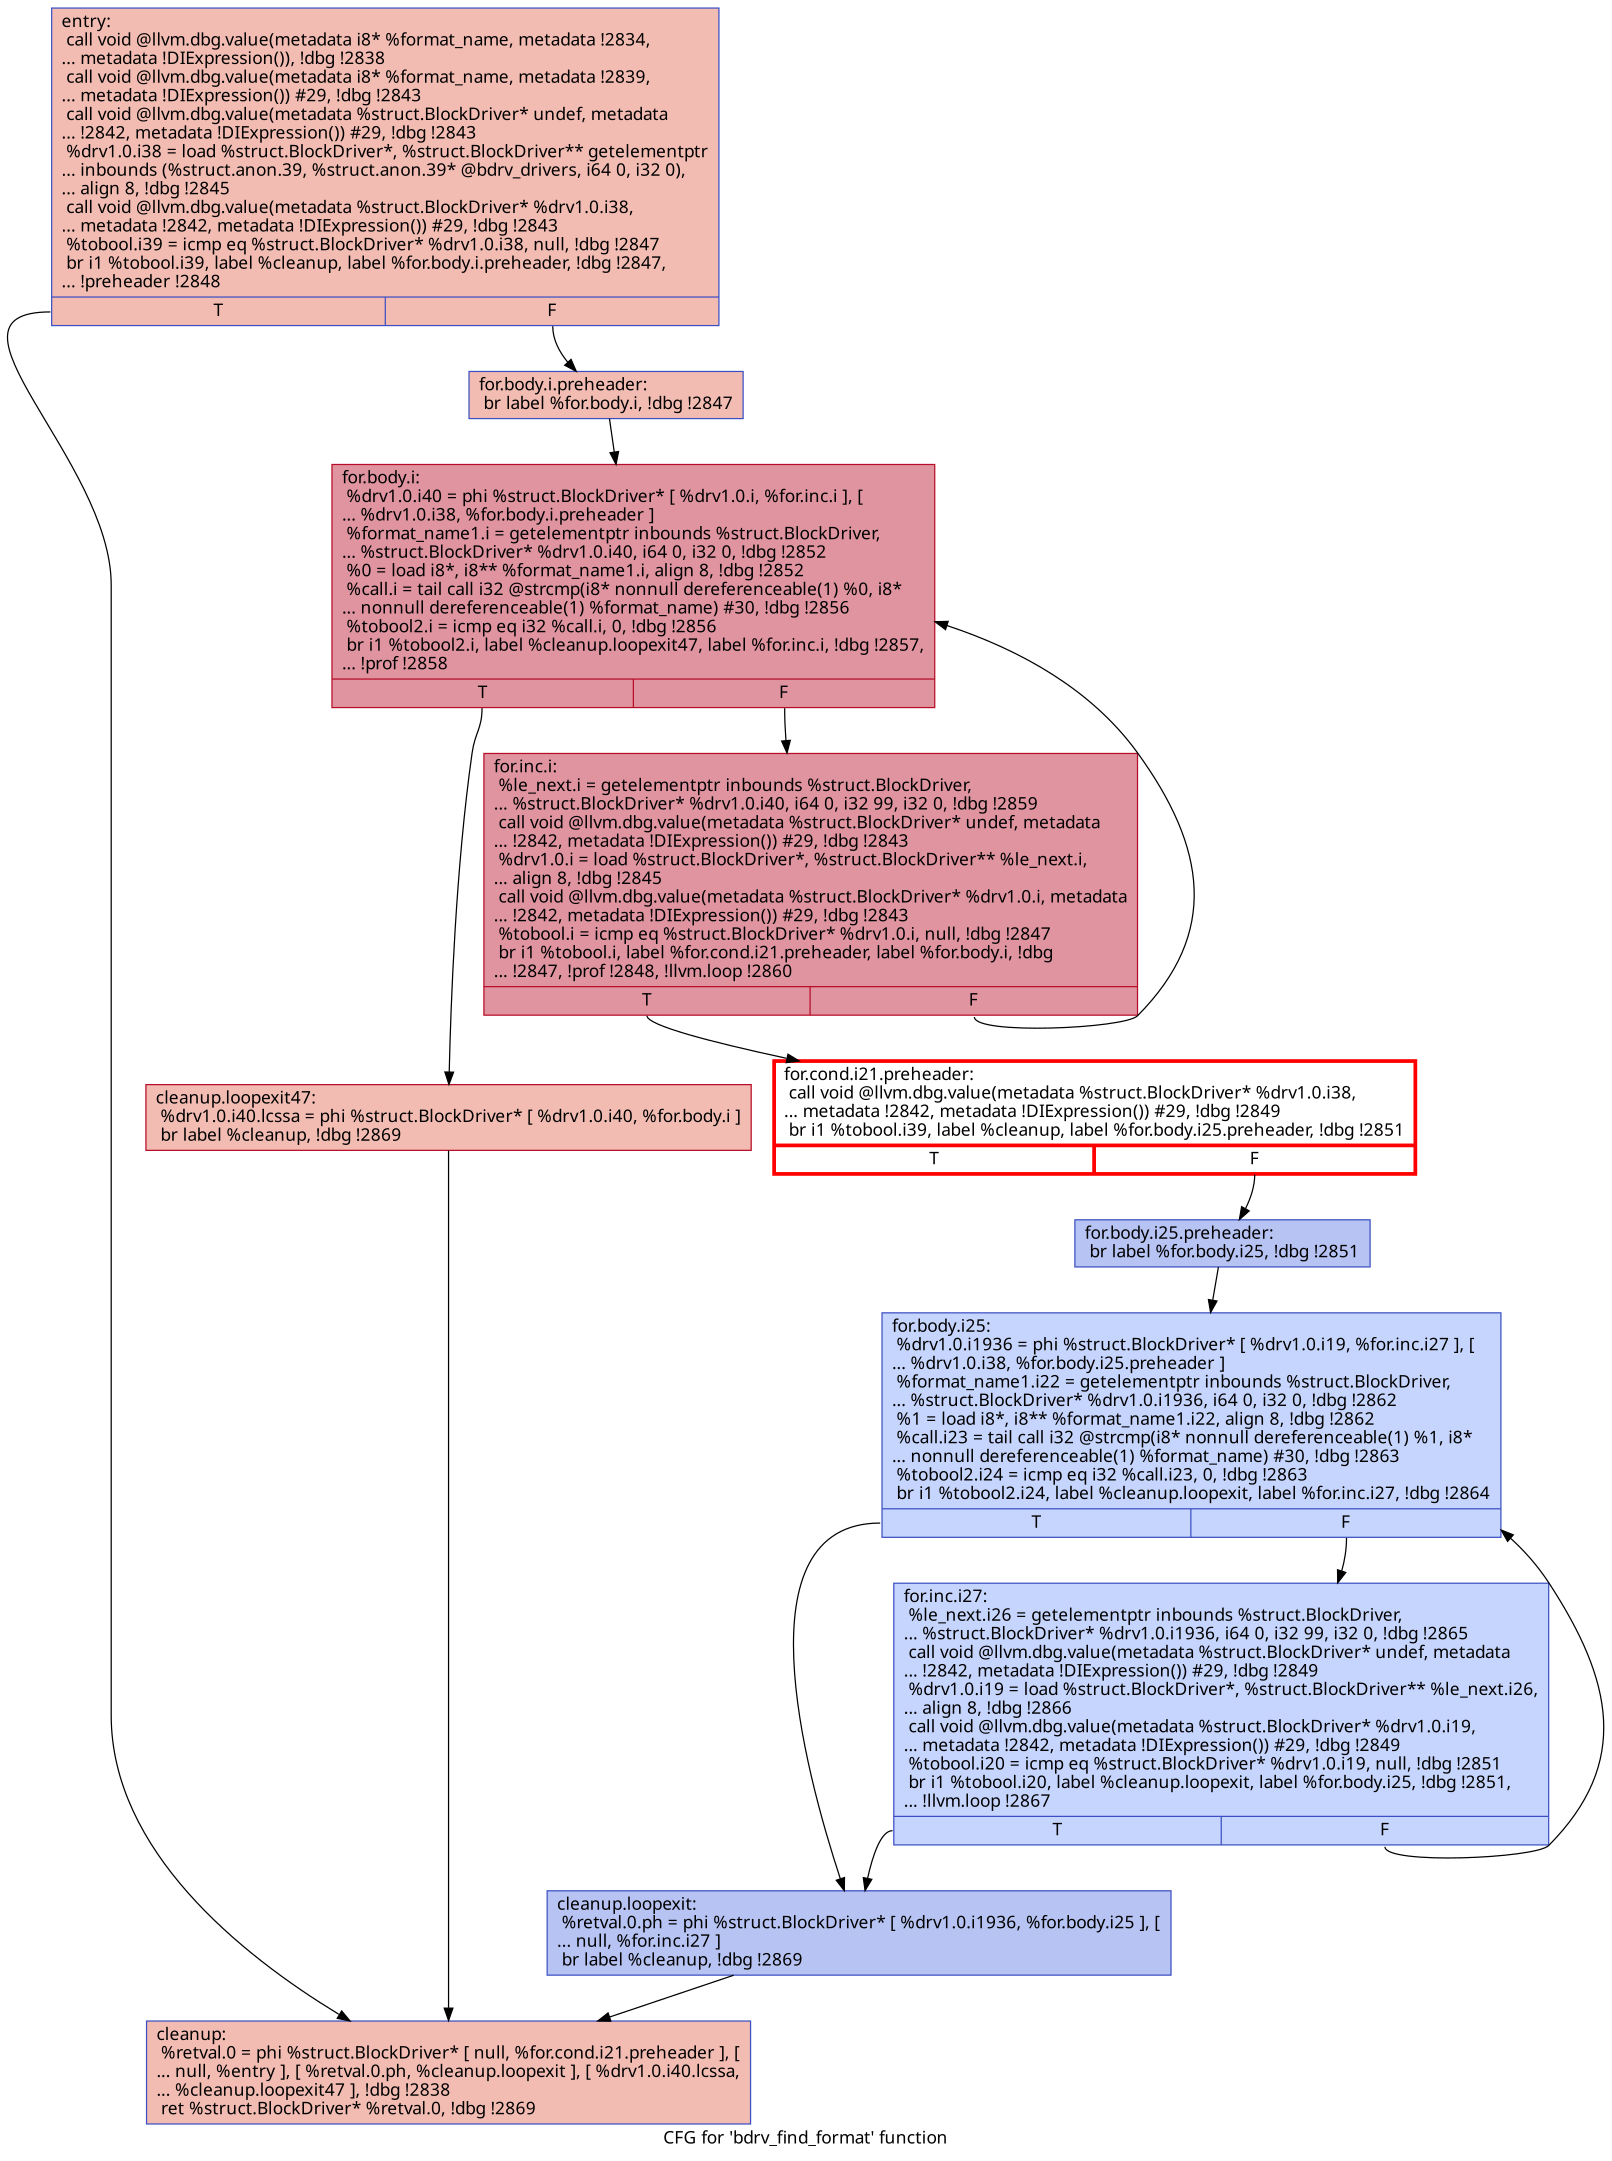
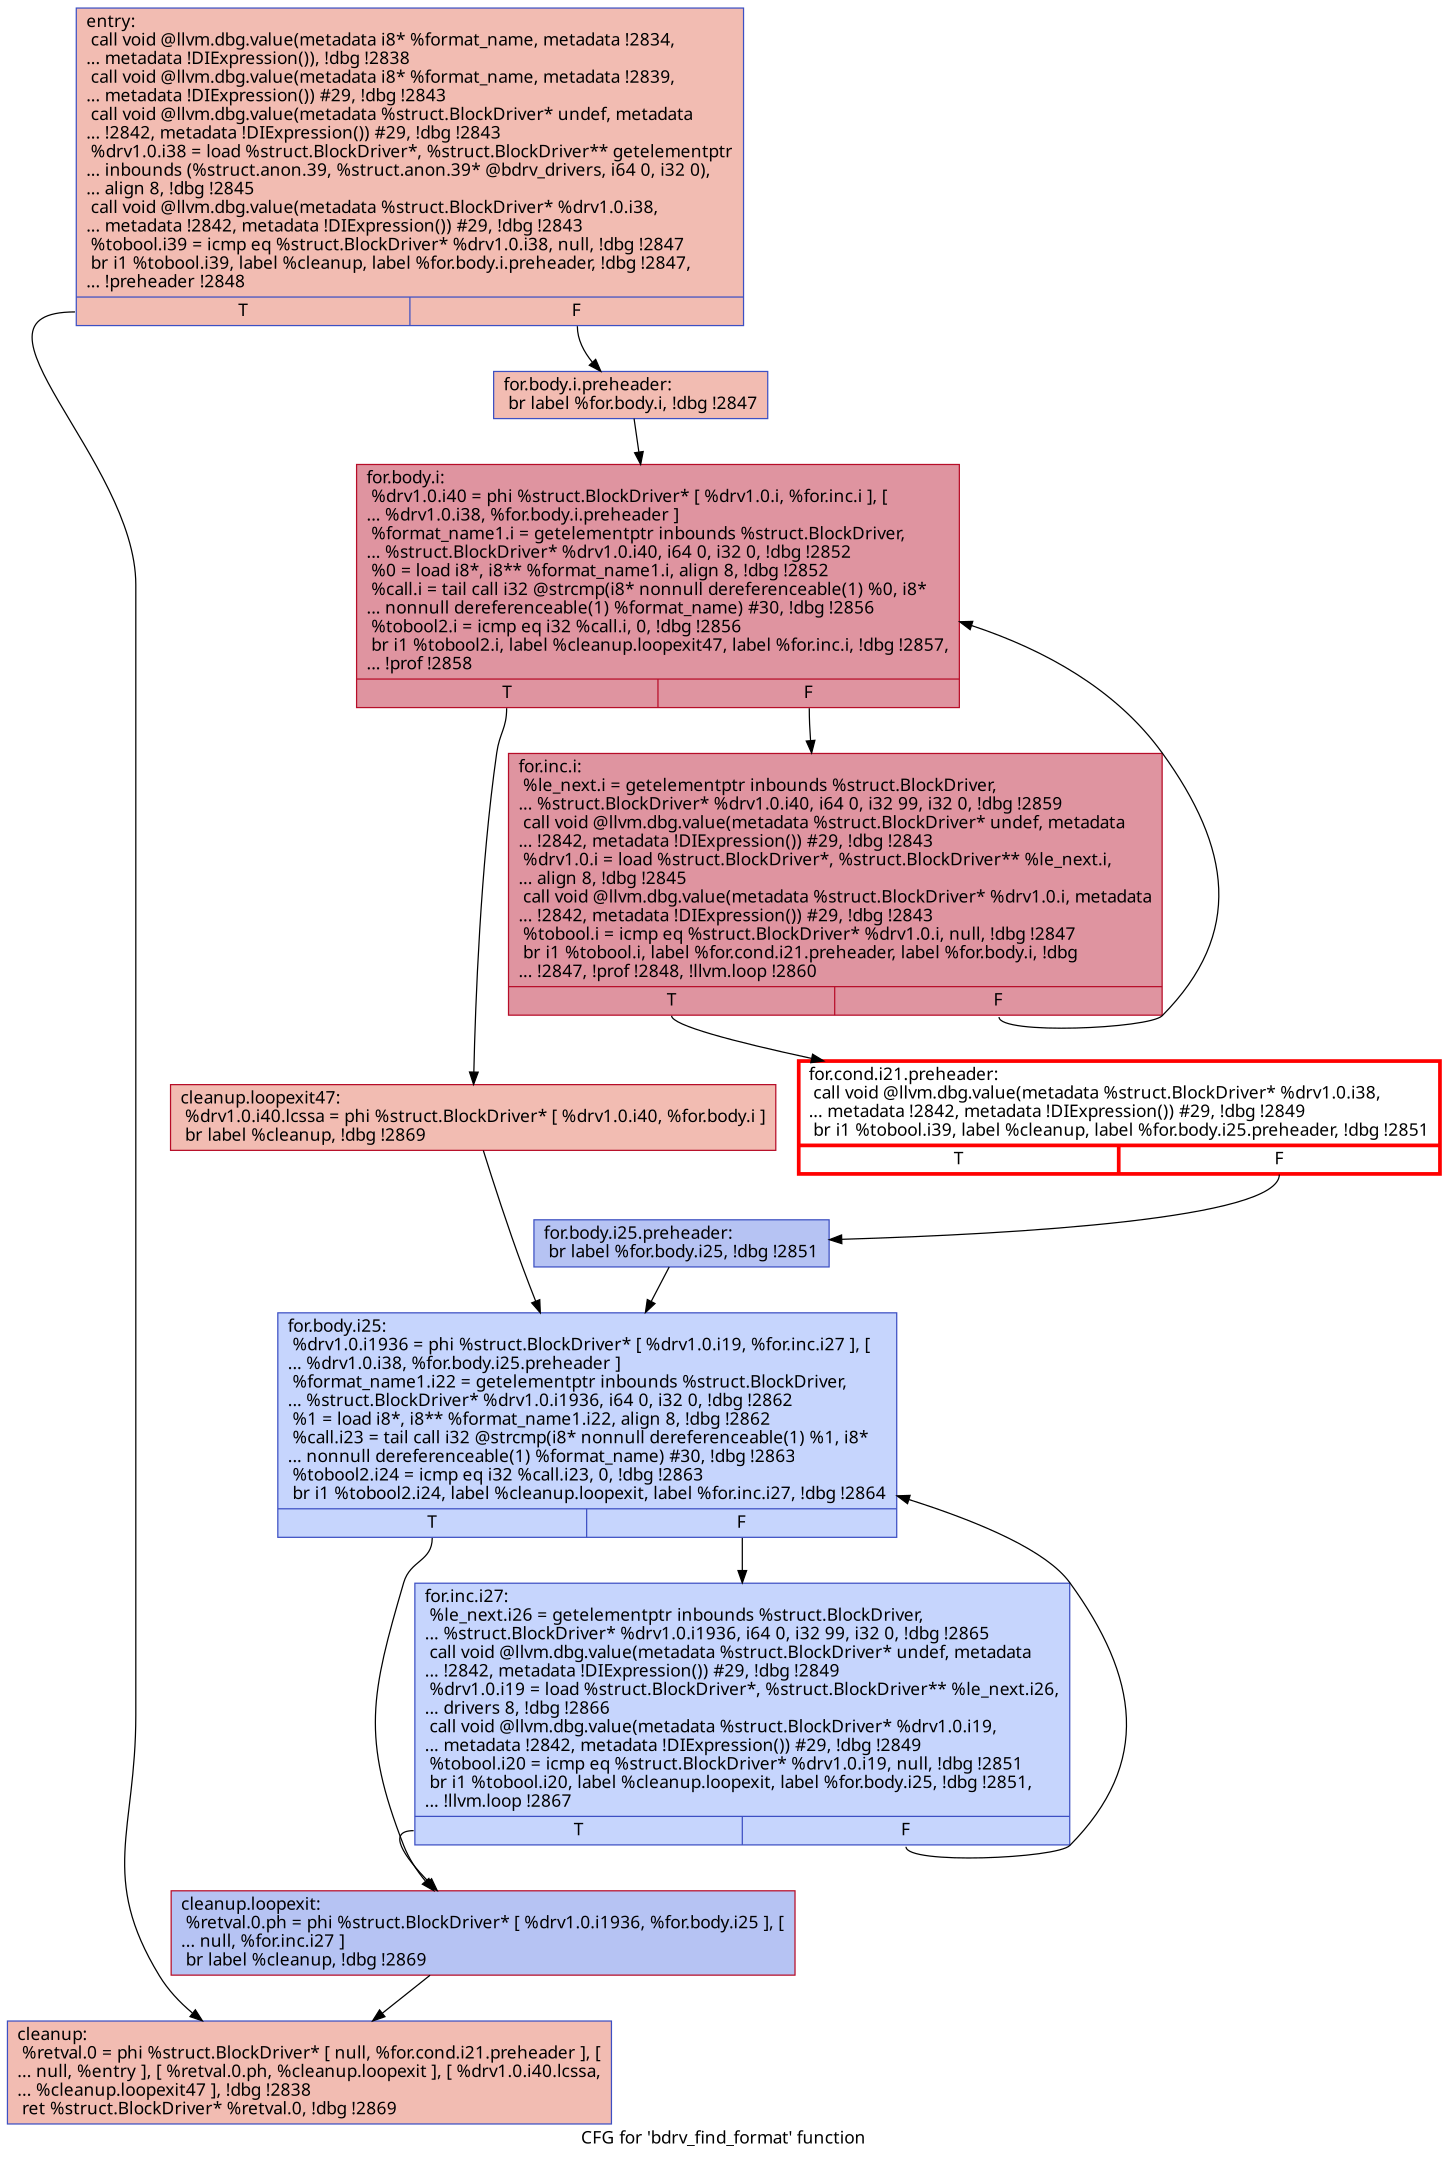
(449, 1579) -> (508, 1226)
(988, 1708) -> (518, 1708)
(859, 1933) -> (483, 1933)
